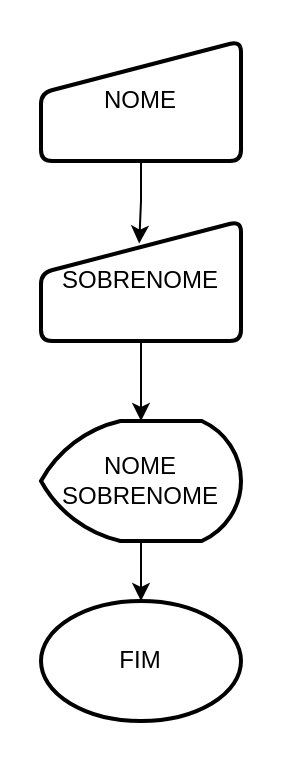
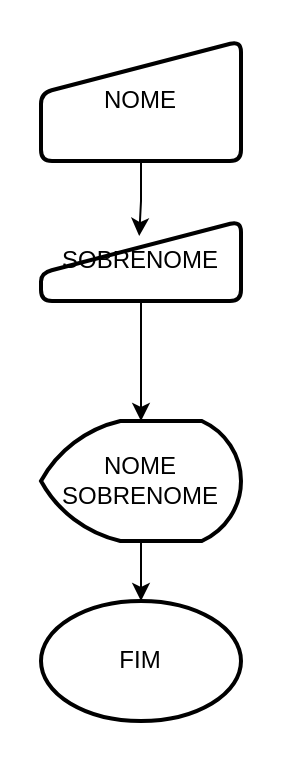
(141, 281) -> (141, 261)
